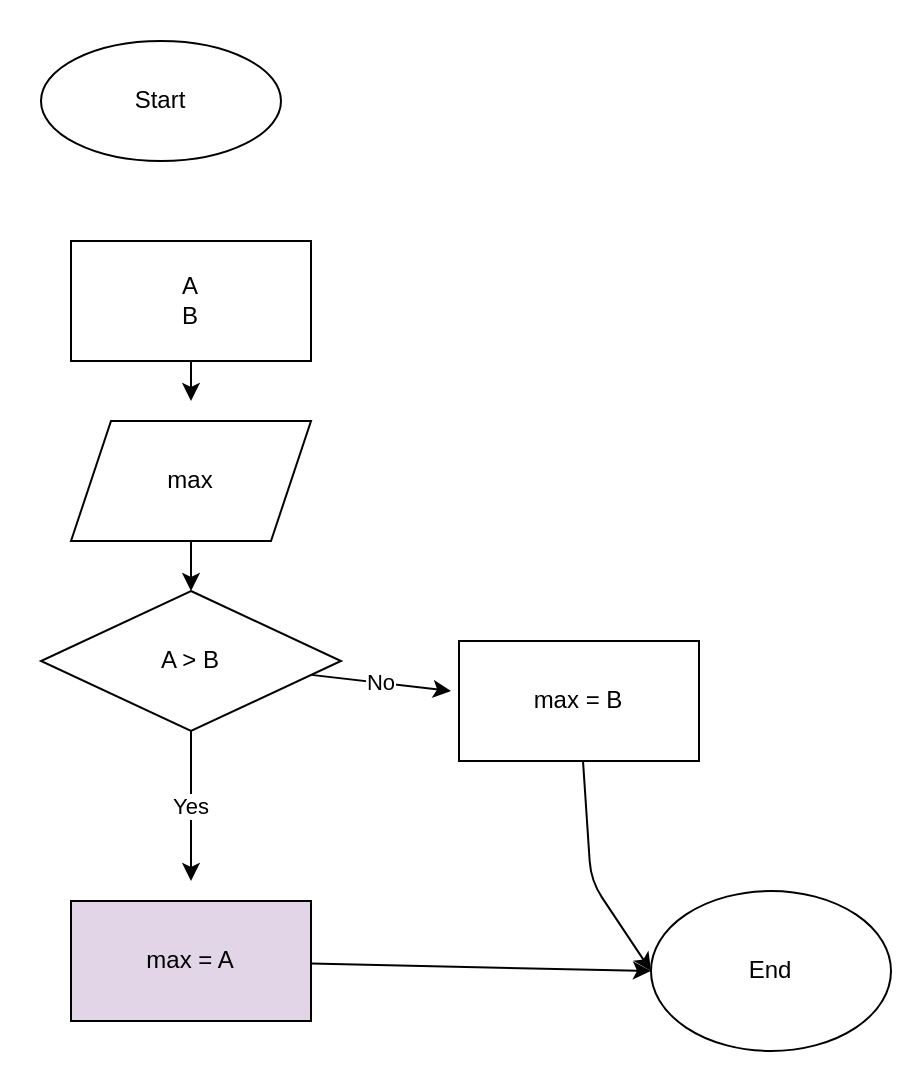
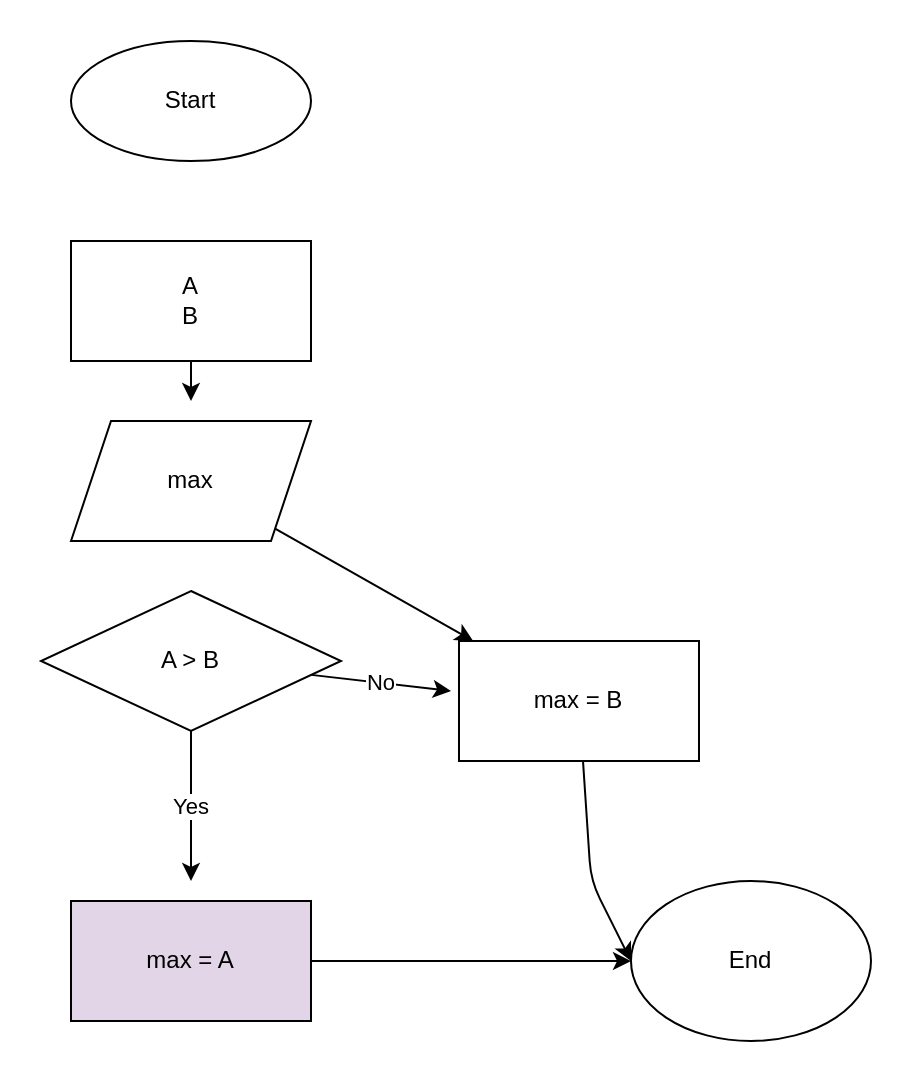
(161, 101) -> (191, 101)
(191, 559) -> (369, 582)
(771, 971) -> (751, 961)
